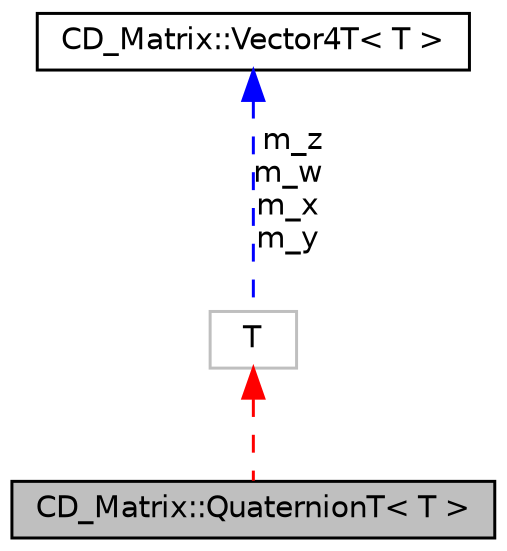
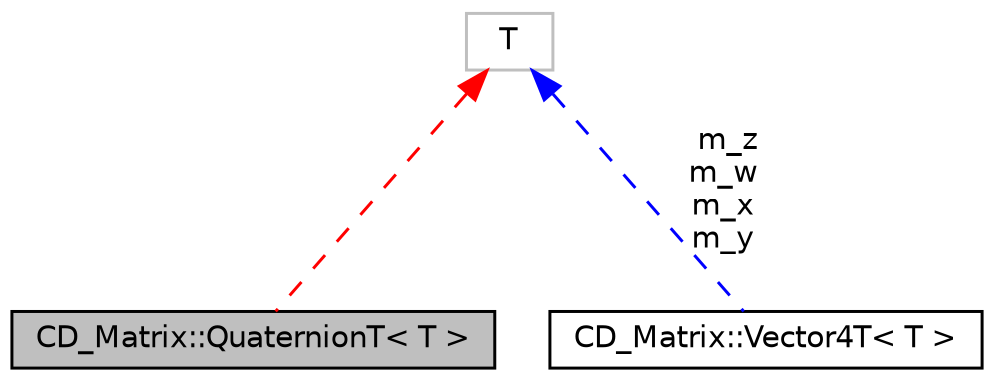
(253, 206) -> (648, 203)
